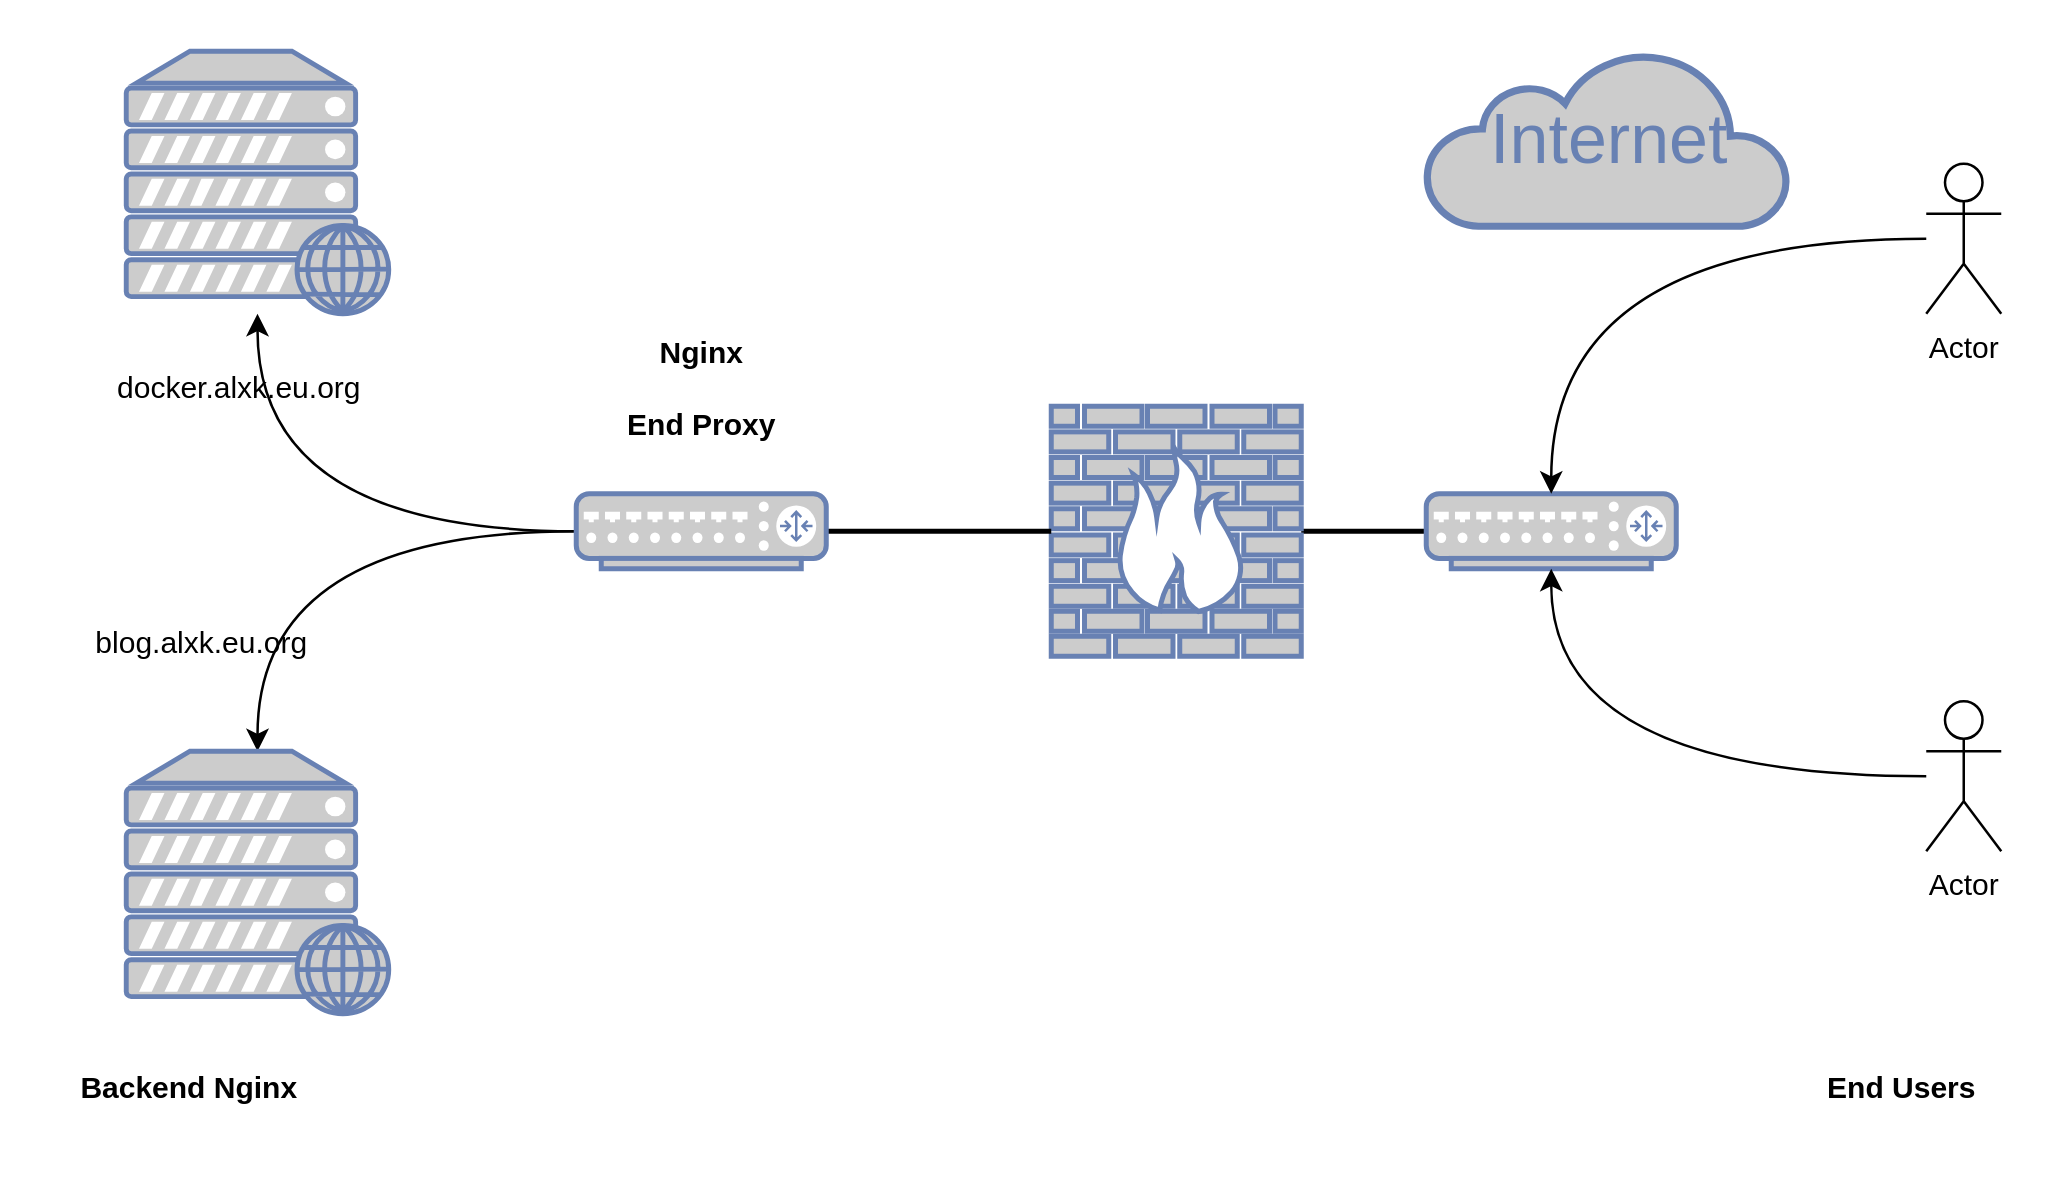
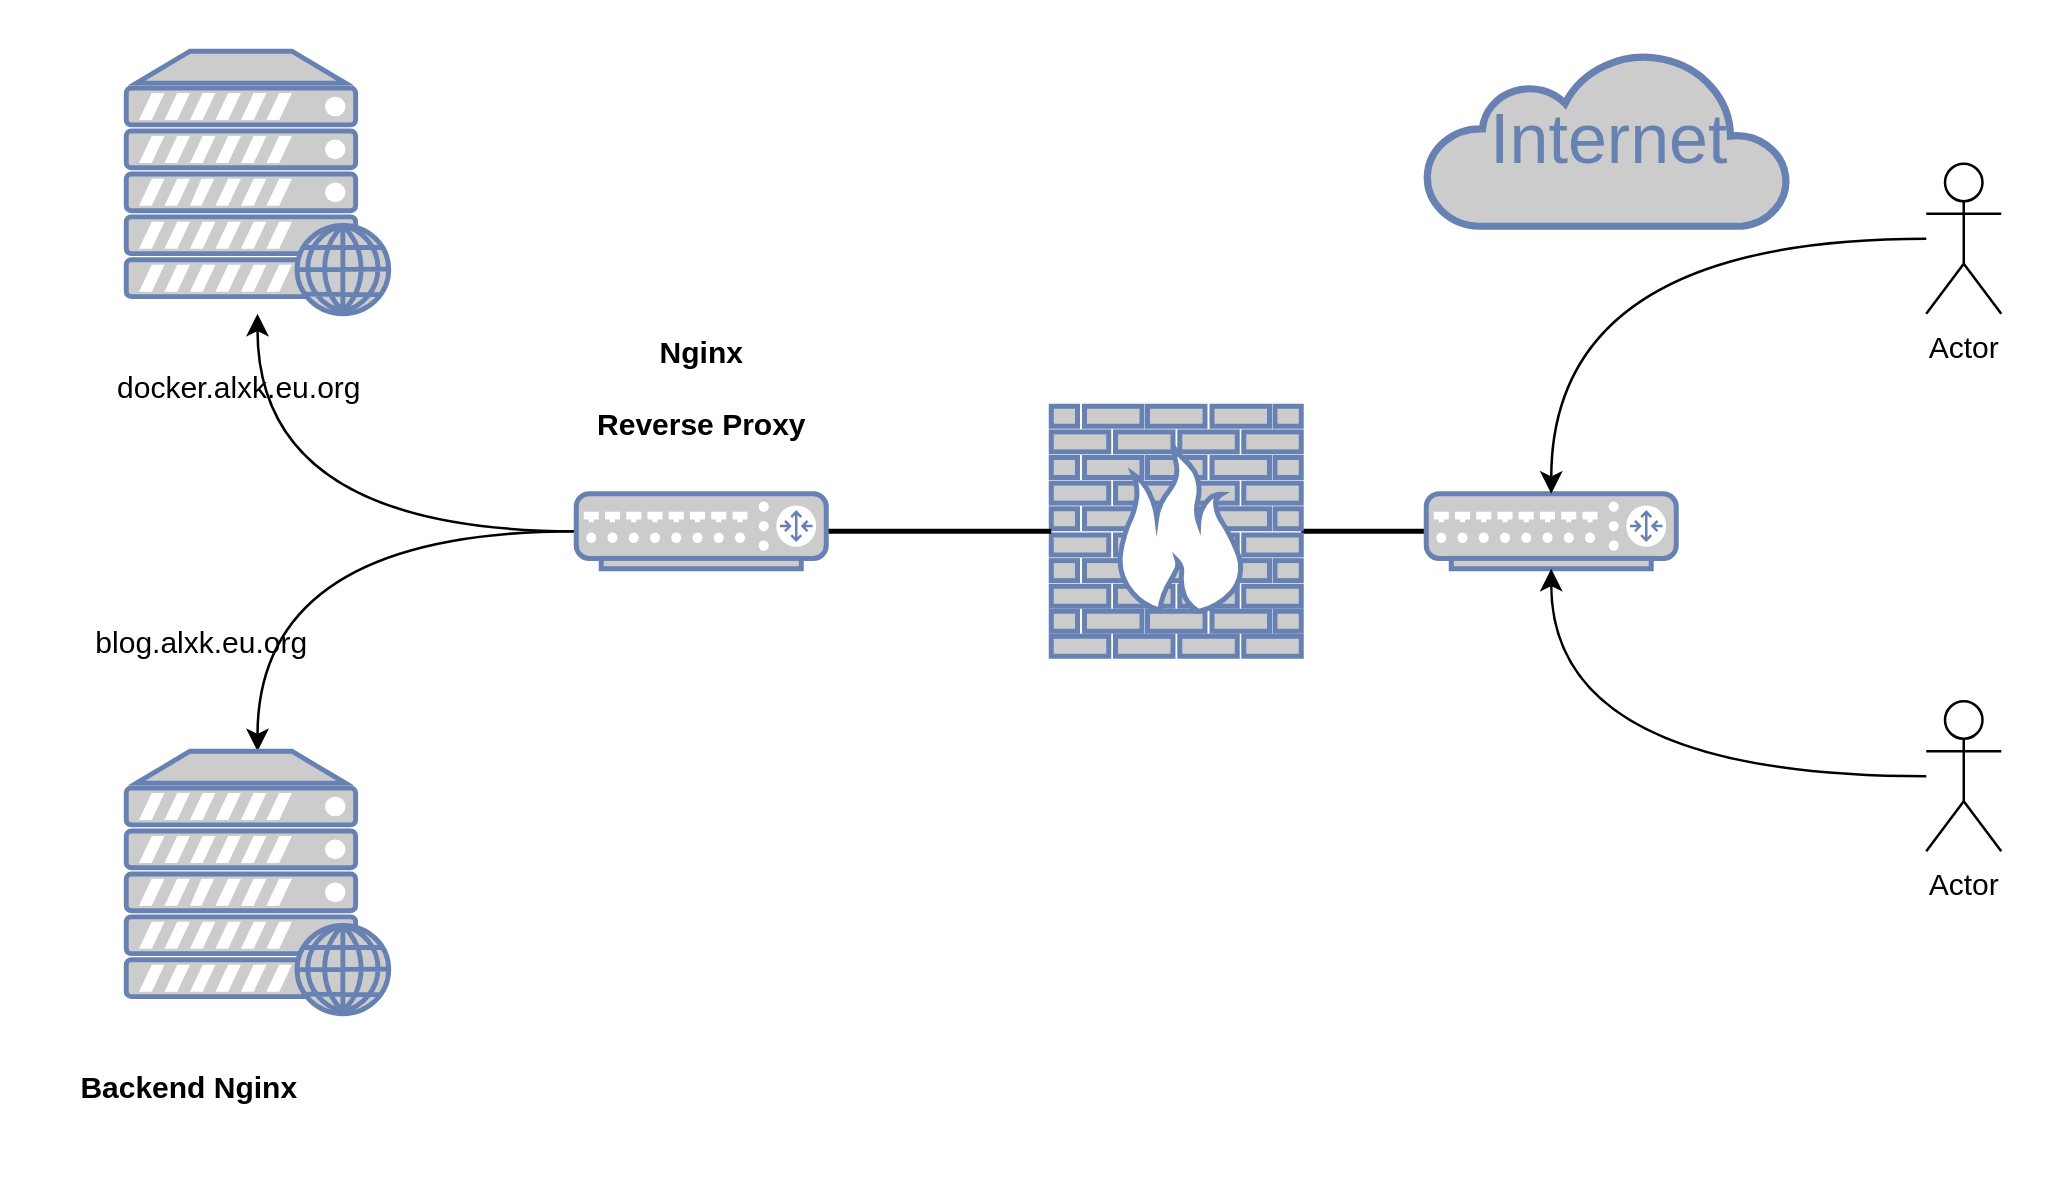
(703, 389) -> (703, 389)
(1901, 1089) -> none
